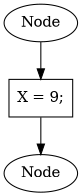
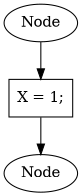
(41, 98) -> (41, 98)
